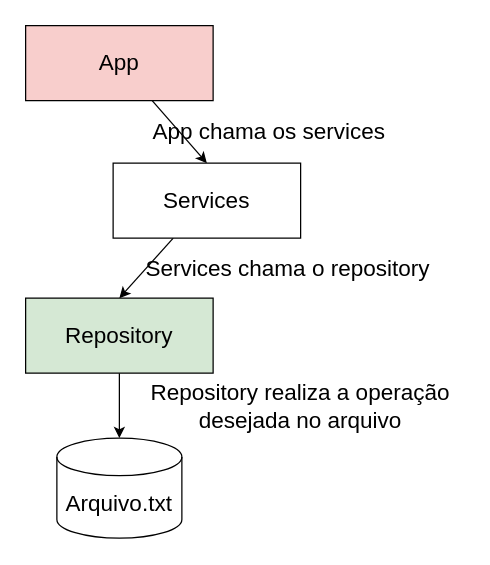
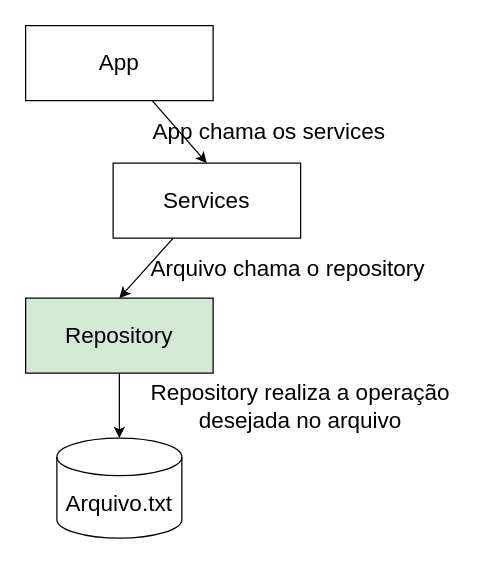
(119, 63) -> (119, 63)
(288, 269) -> (288, 269)
